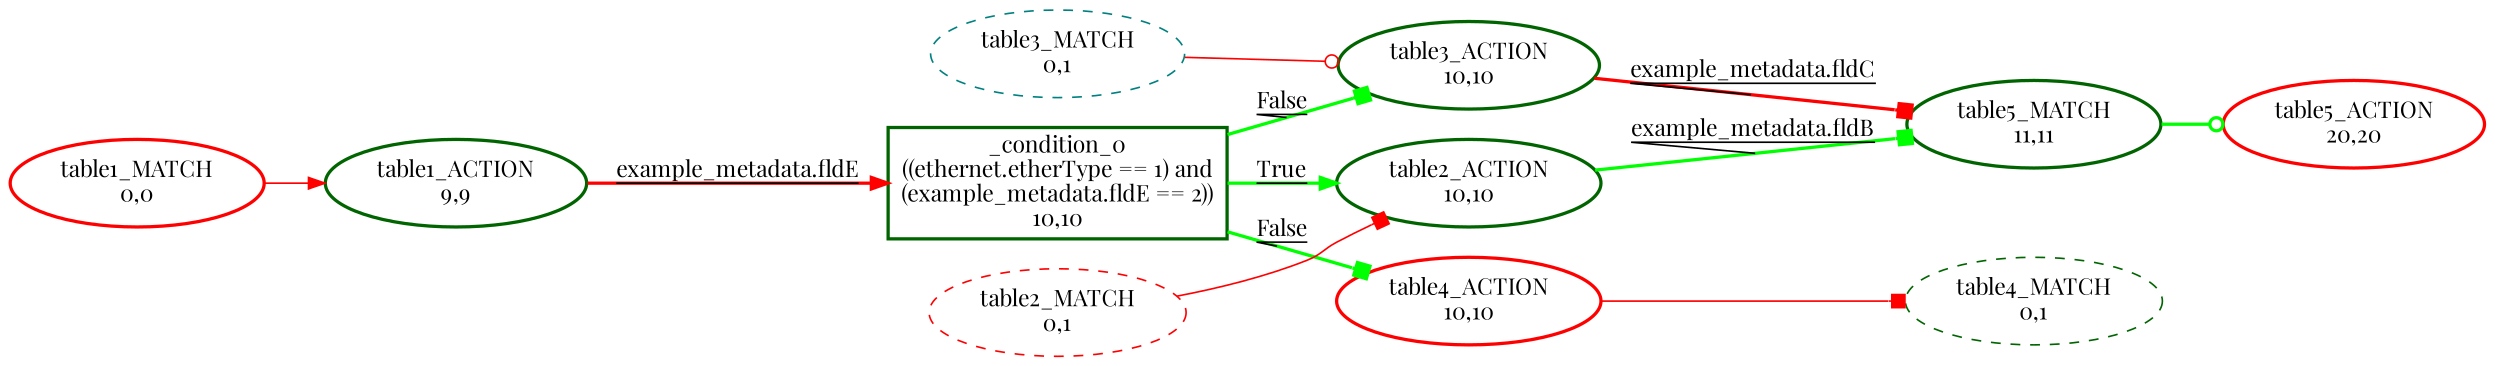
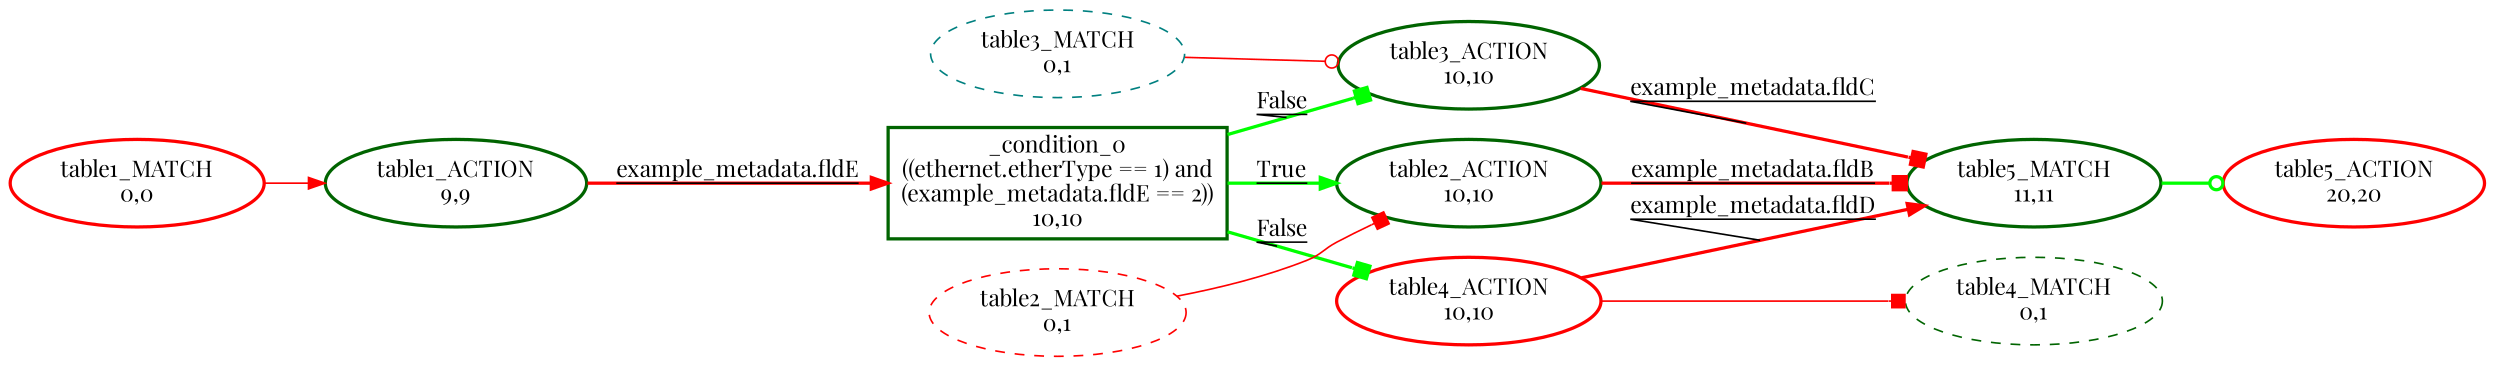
(1745, 154) -> (1745, 183)
none -> (1745, 244)
